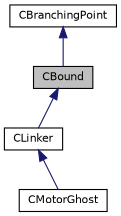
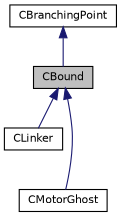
(51, 175) -> (72, 144)
